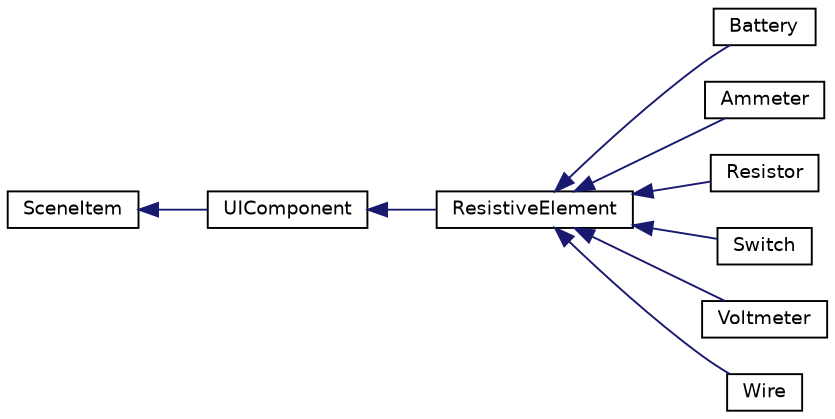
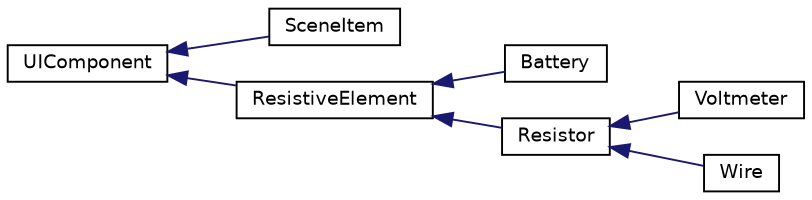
(765, 100) -> none
(183, 210) -> (228, 43)
(765, 246) -> none
(659, 269) -> (654, 117)
(647, 312) -> (666, 158)
